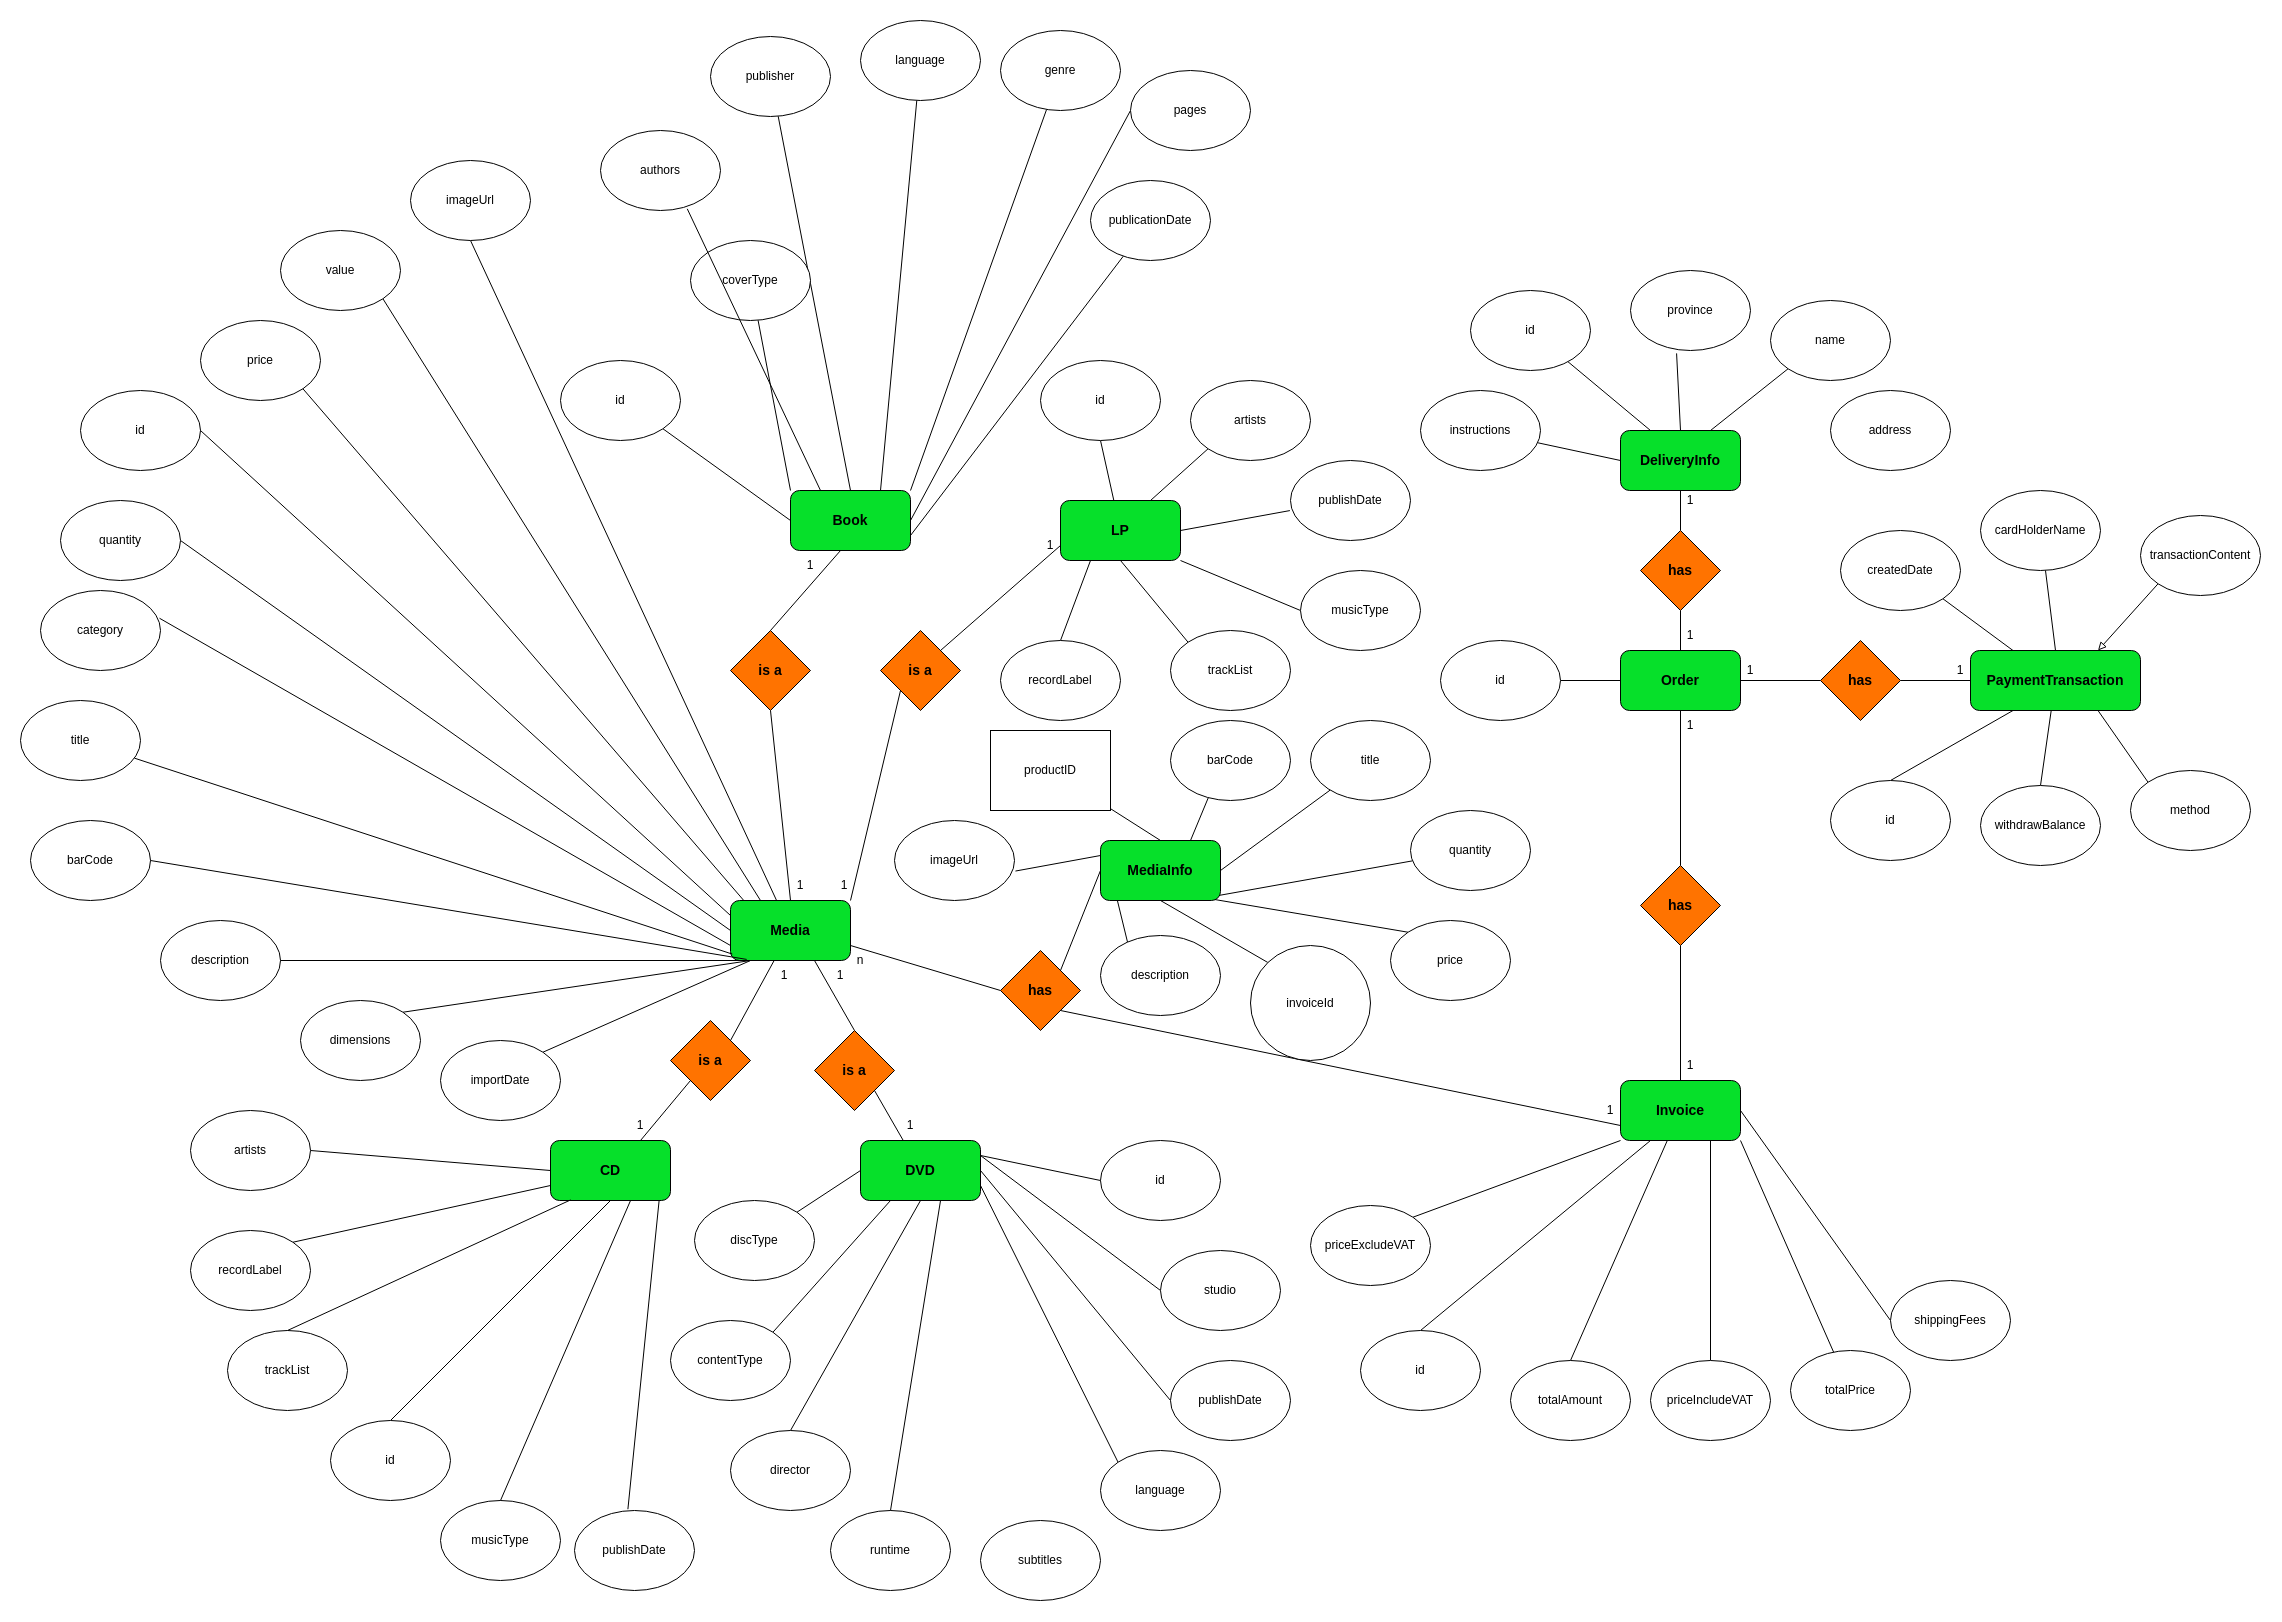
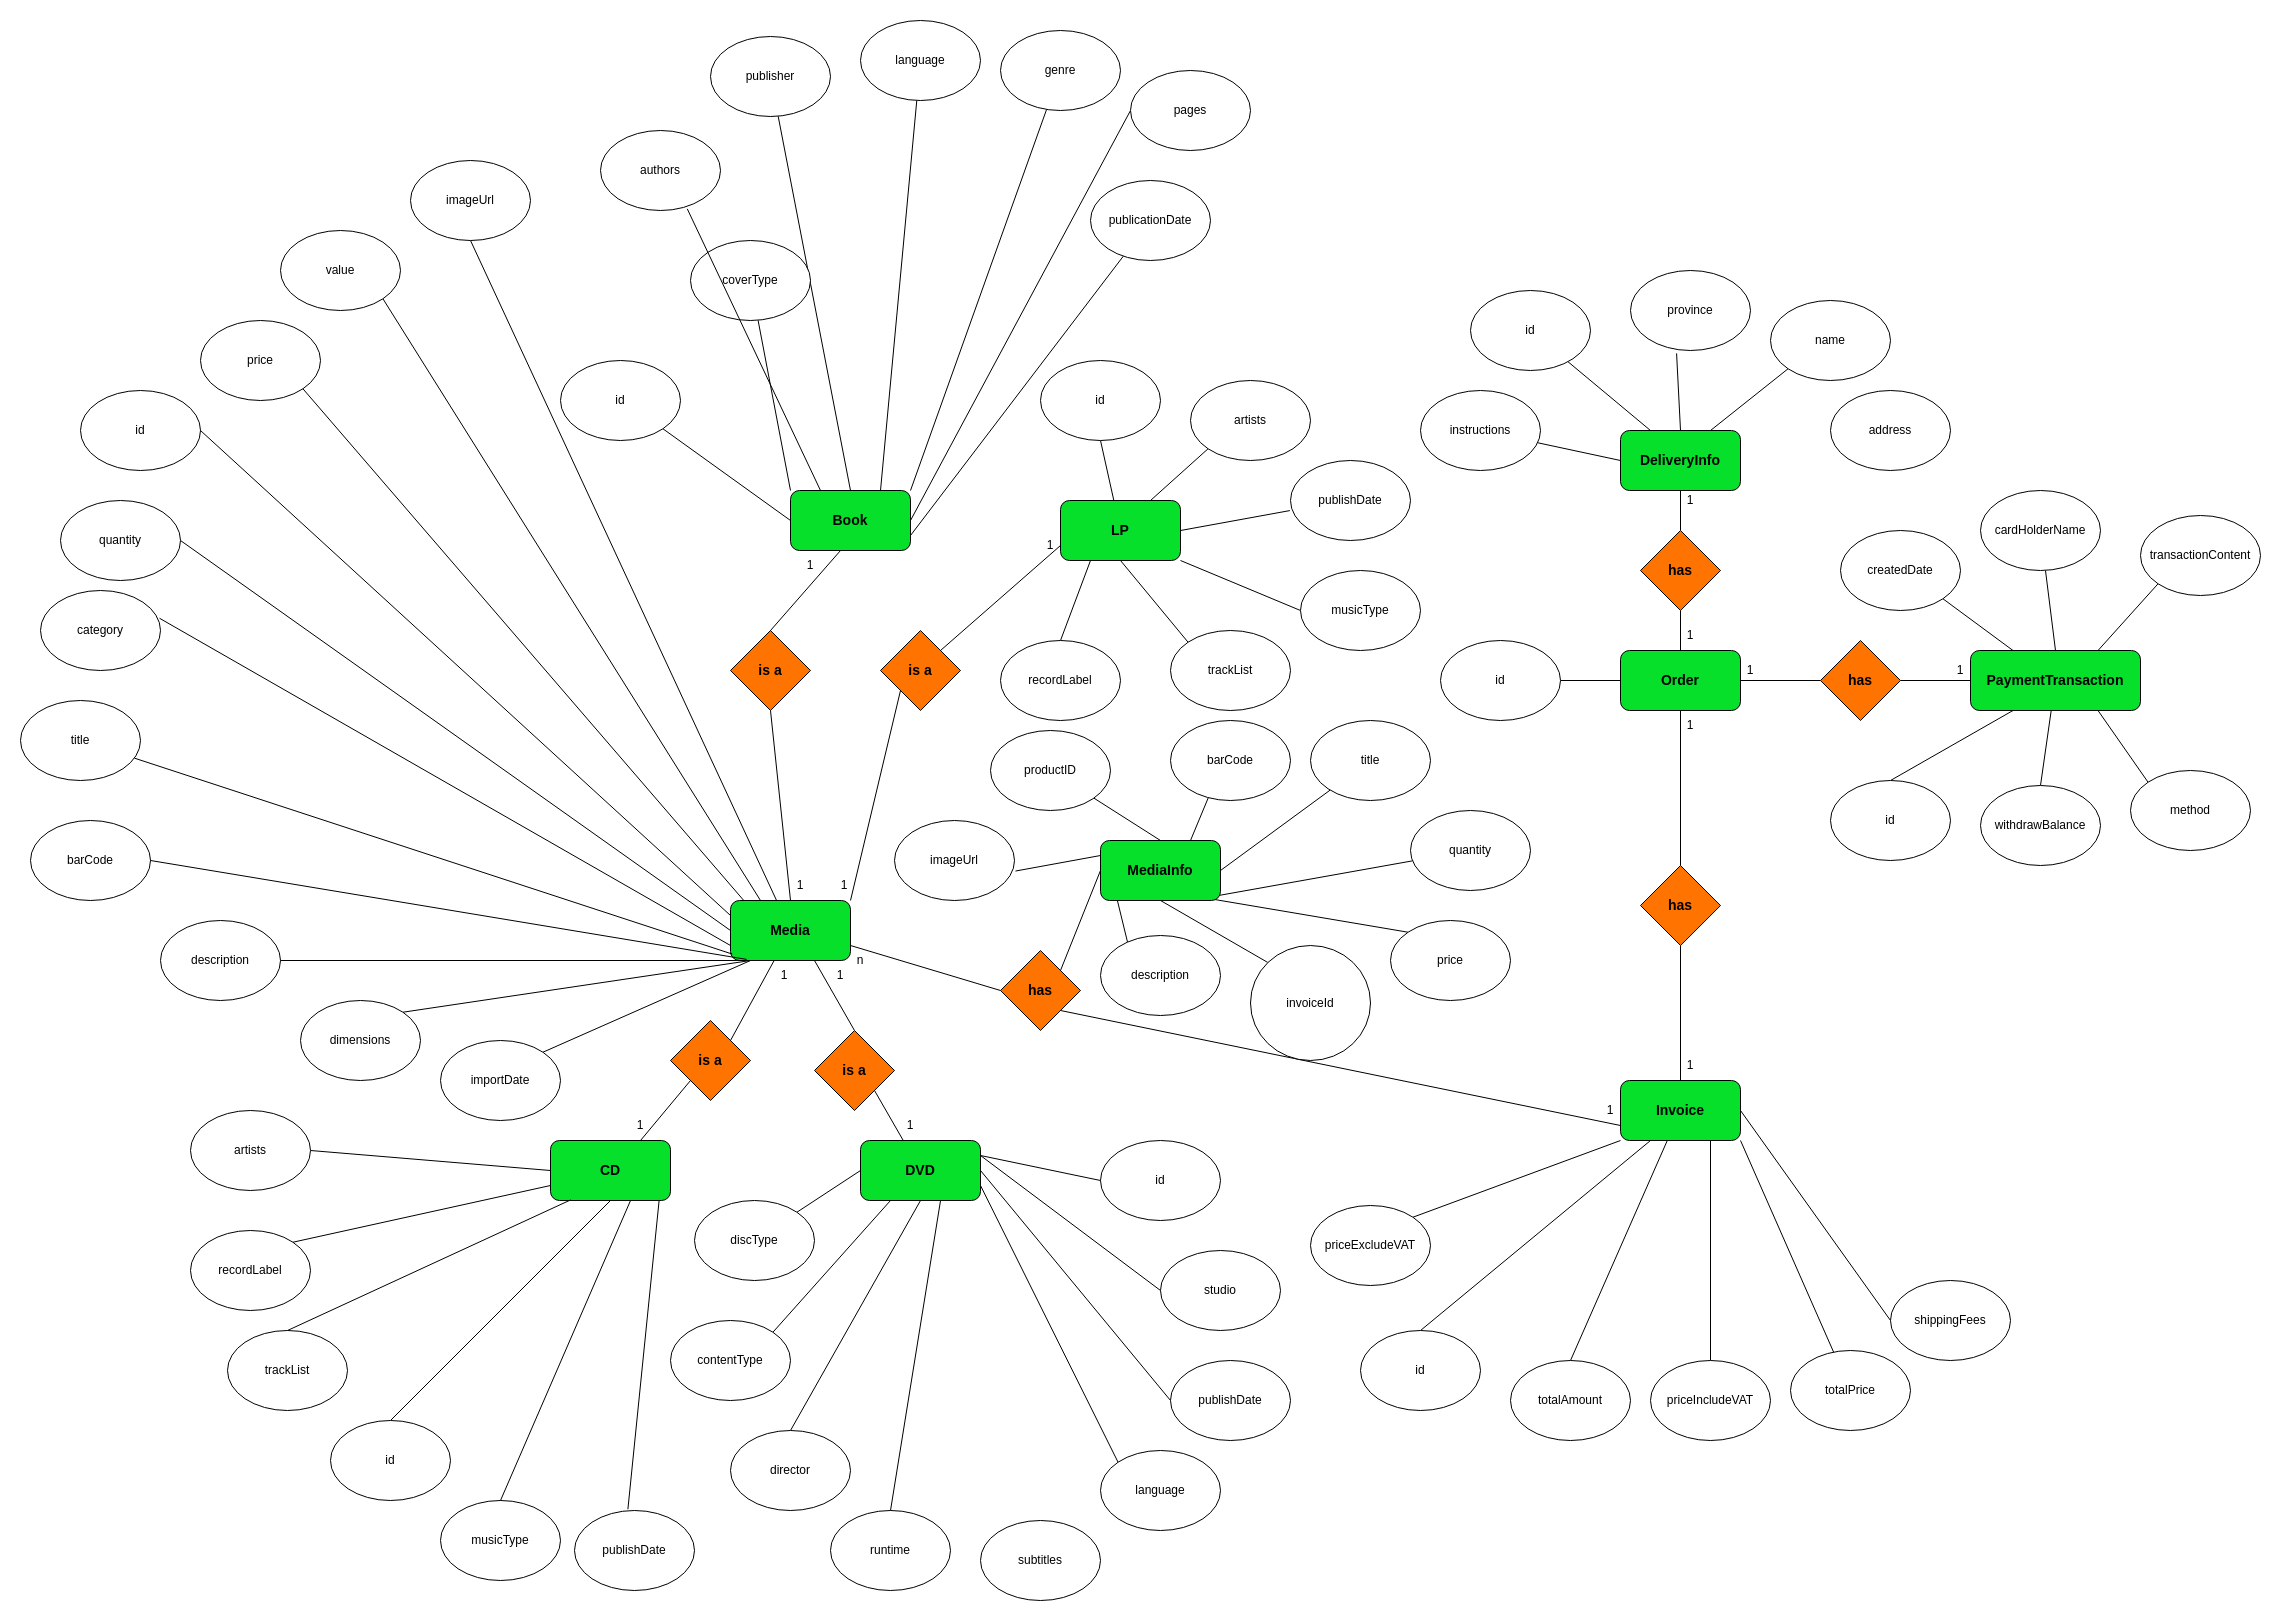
(2104, 644) -> (2102, 646)
(1051, 771) -> (1051, 771)
